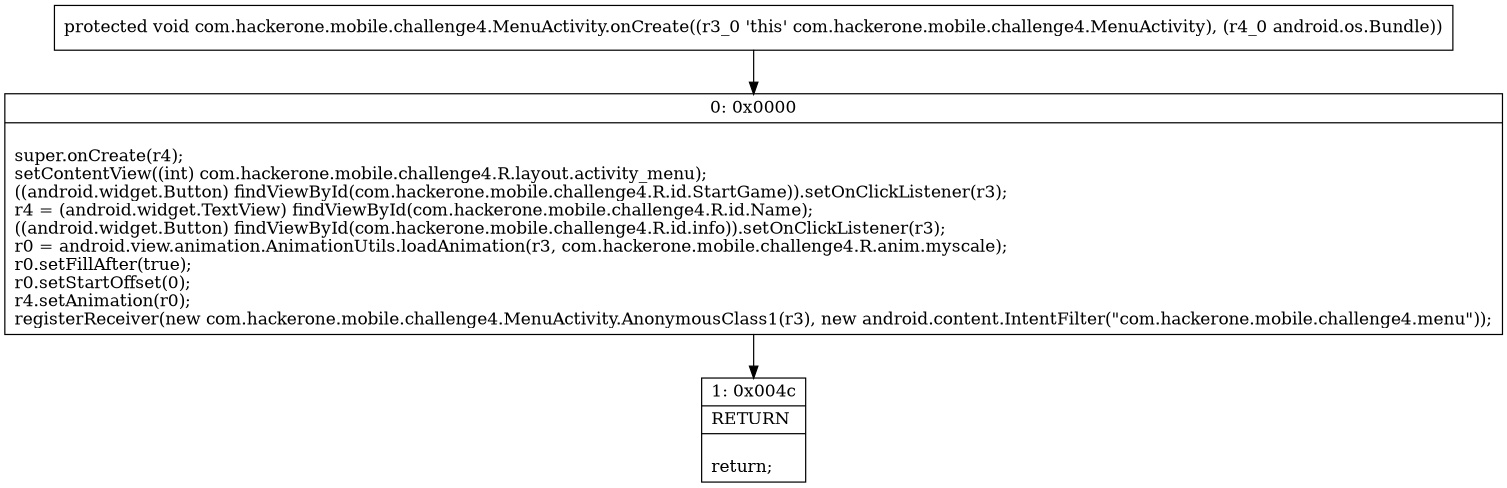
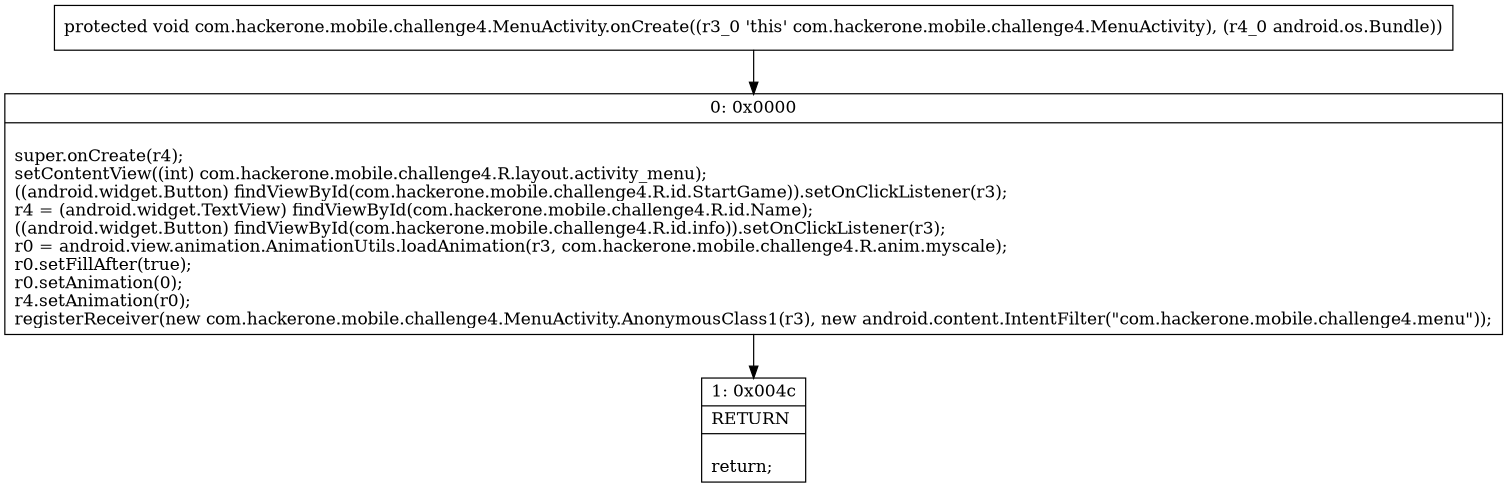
(103, 283) -> (99, 283)
